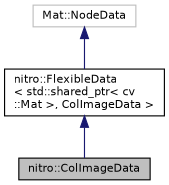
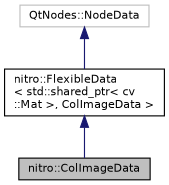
(84, 16) -> (84, 16)
